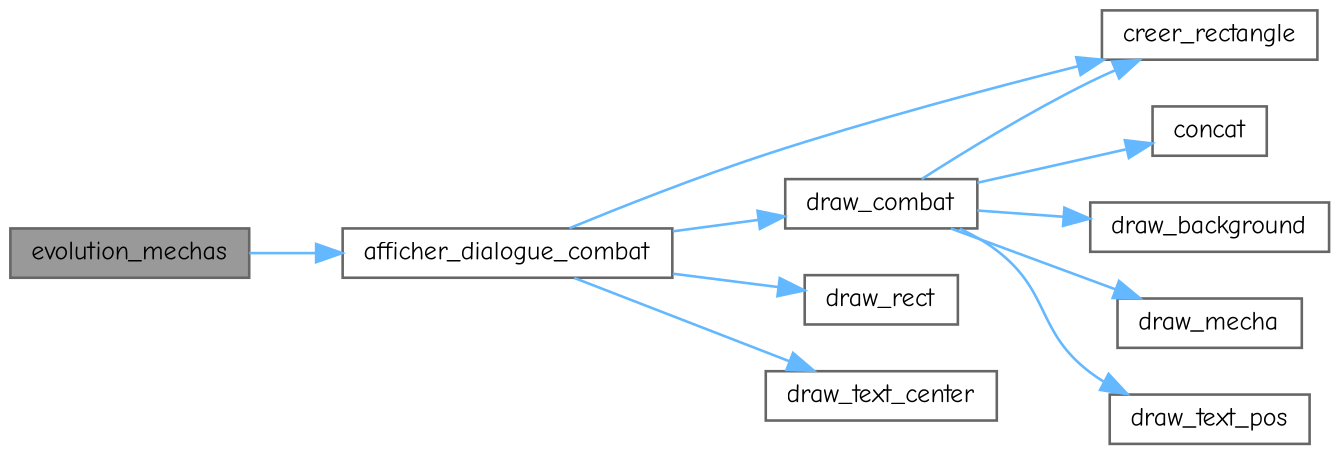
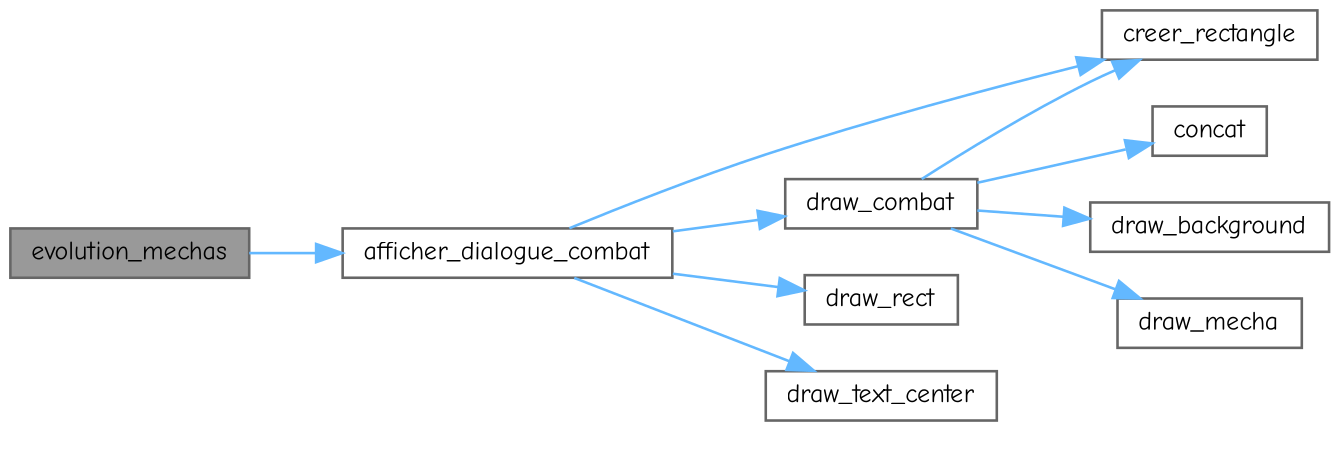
(1210, 419) -> none
